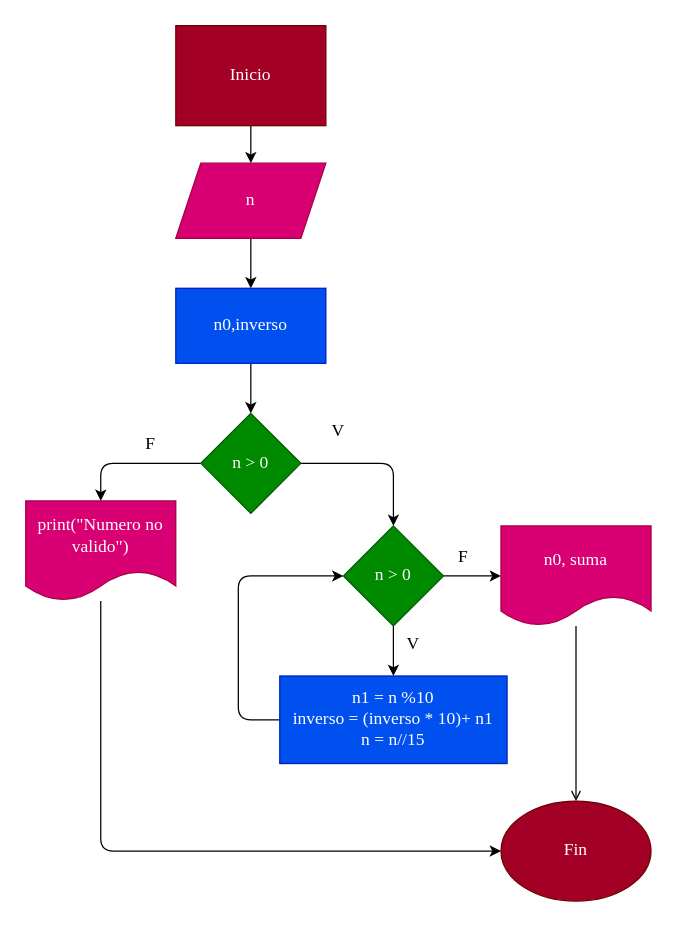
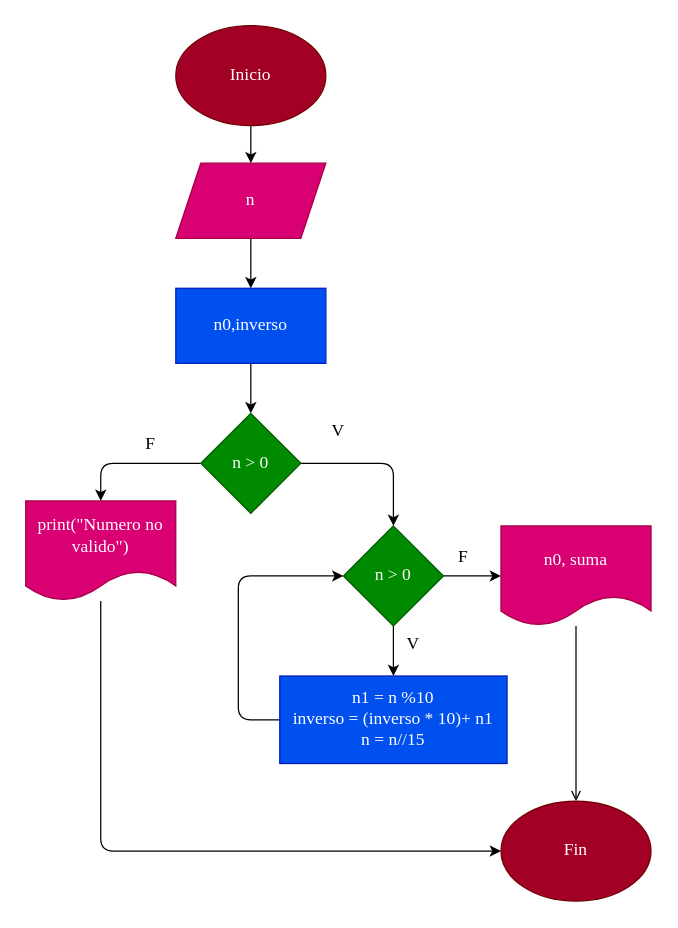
(251, 76) -> (251, 76)
